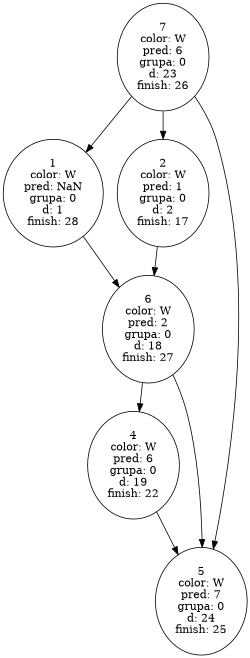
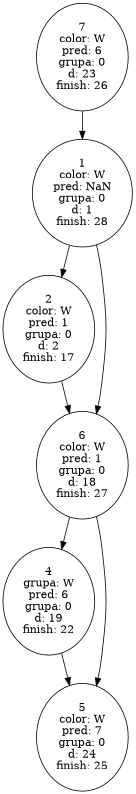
(163, 121) -> (67, 258)
(238, 316) -> none
(148, 329) -> (82, 465)
(134, 465) -> (49, 601)
